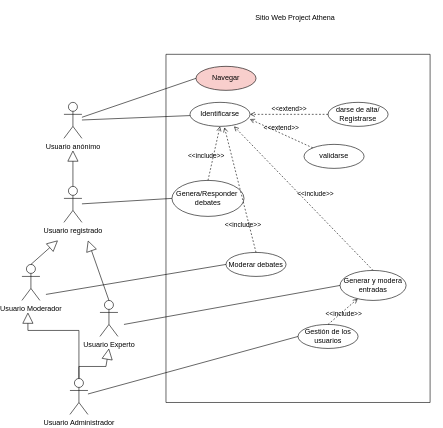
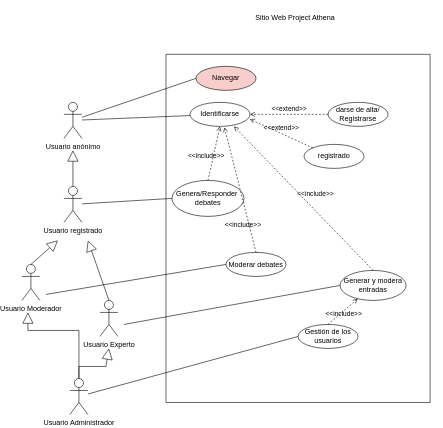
(334, 156) -> (334, 156)
